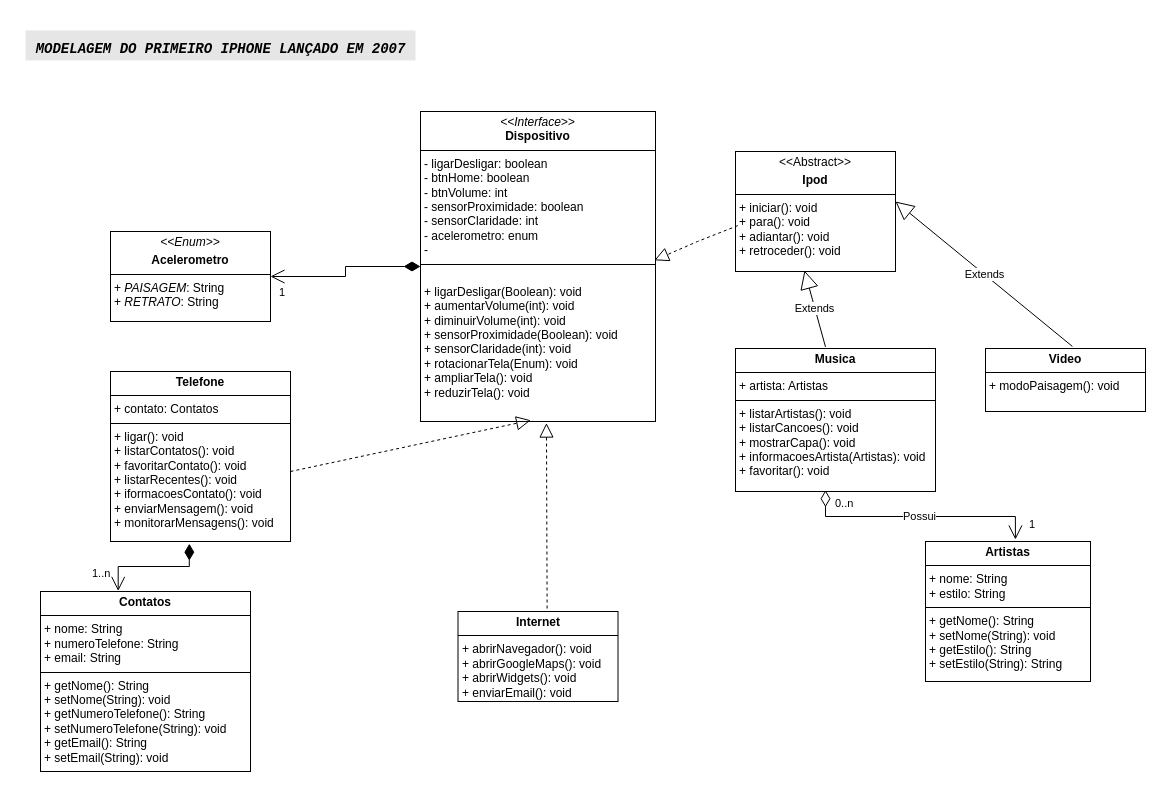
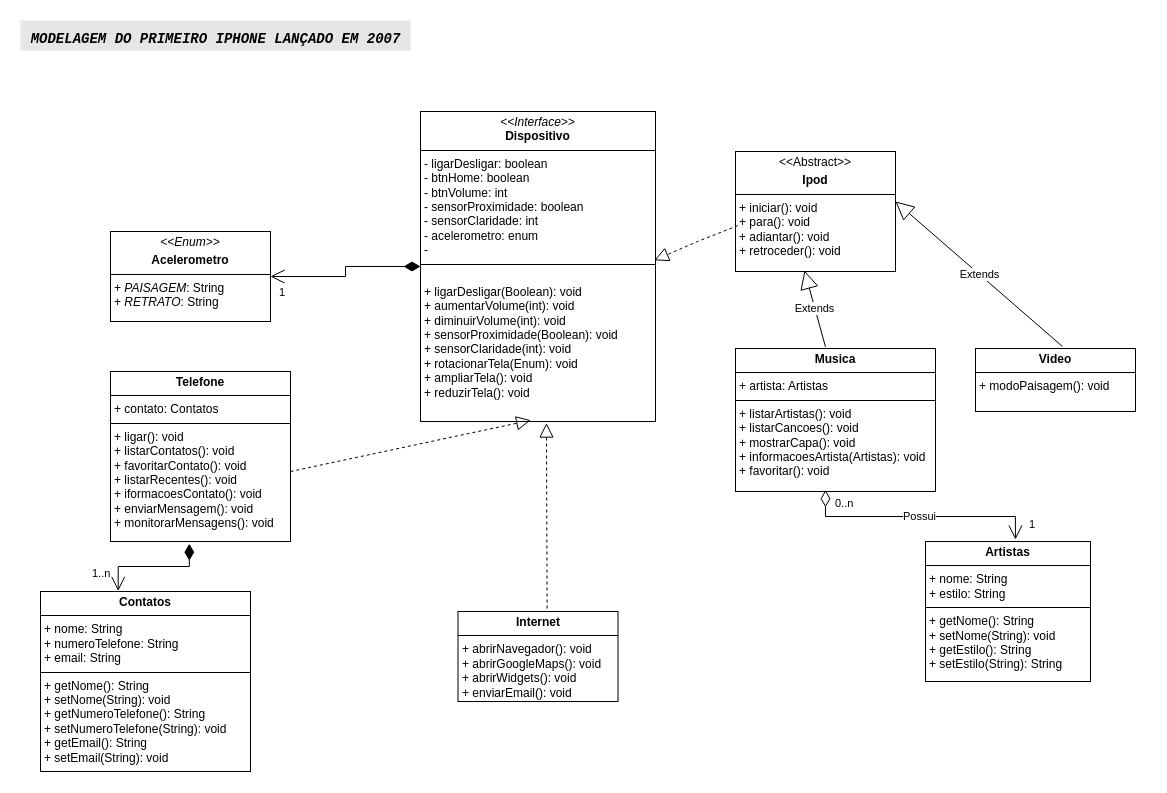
(221, 46) -> (216, 36)
(1066, 380) -> (1056, 380)
